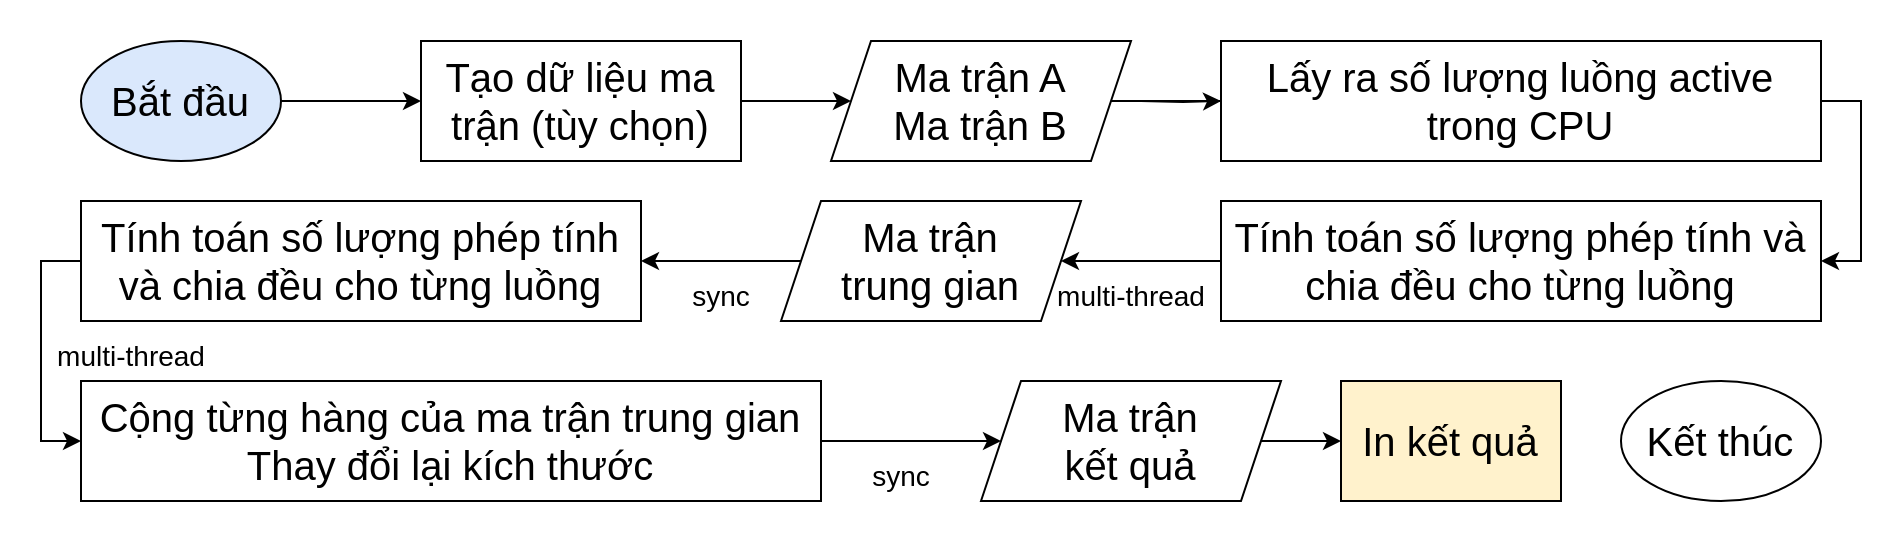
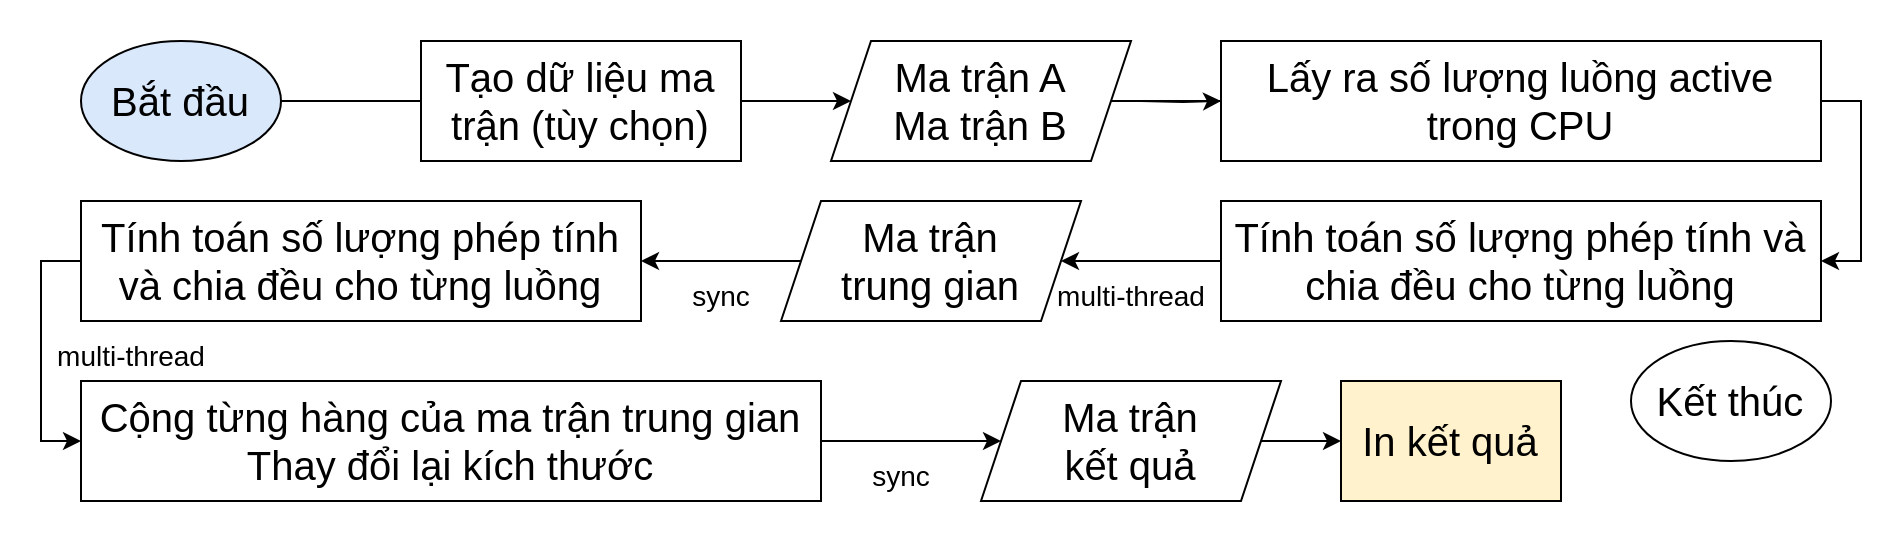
(406, 101) -> (411, 101)
(1721, 441) -> (1731, 401)
